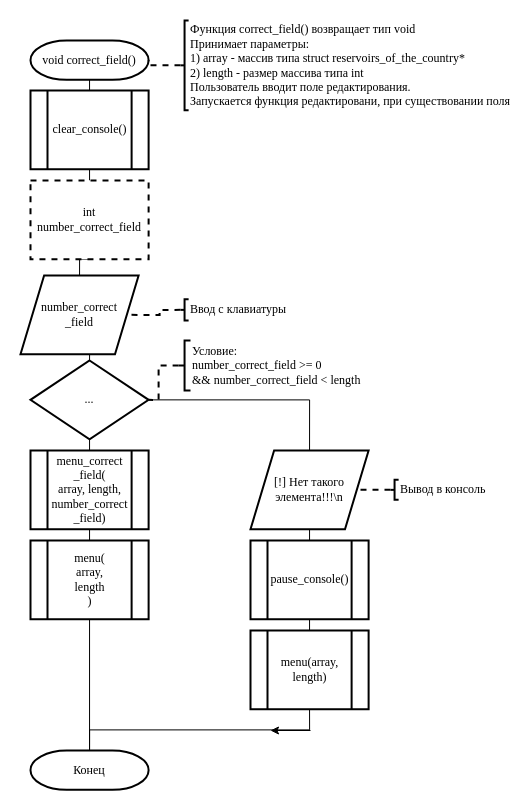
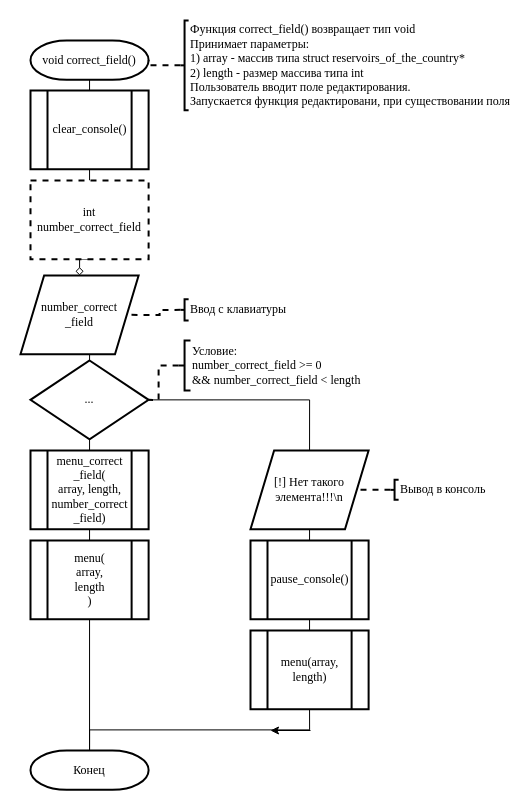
(80, 270) -> (80, 267)
